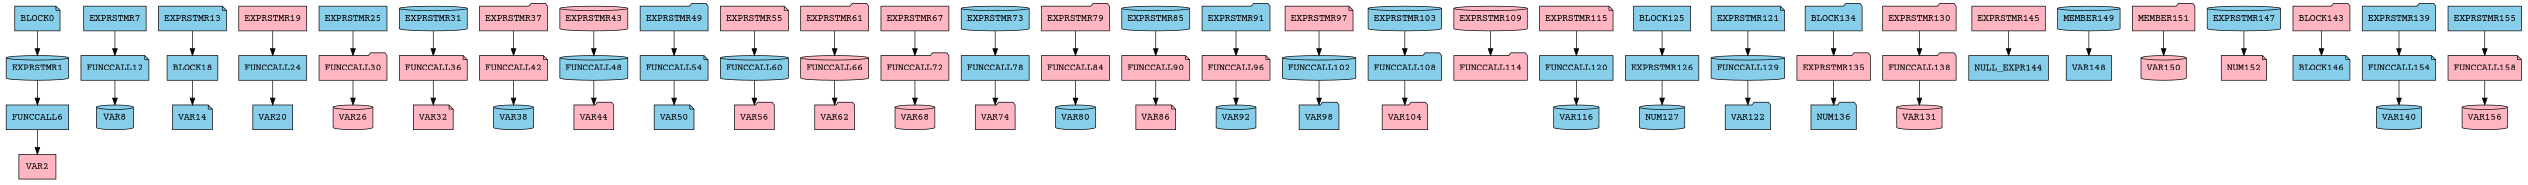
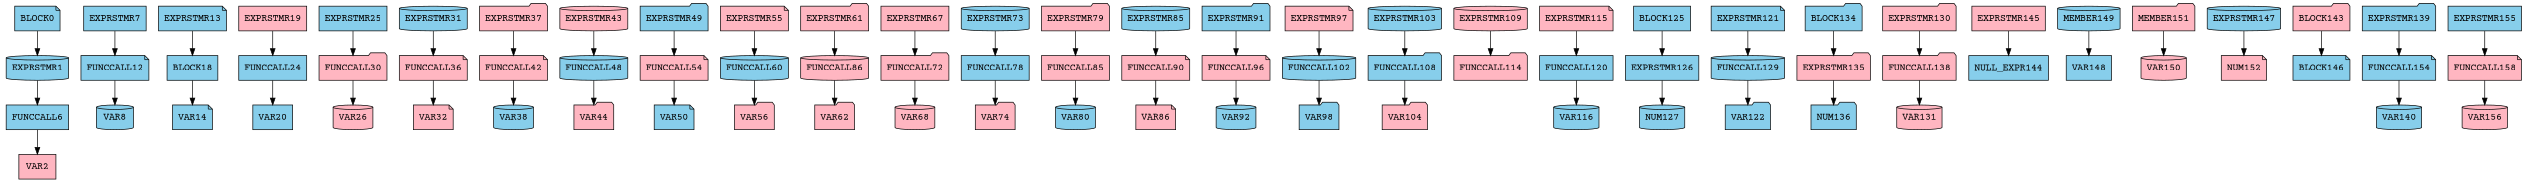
(674, 68) -> (674, 68)
(835, 68) -> (835, 68)
(1075, 68) -> (1075, 68)
